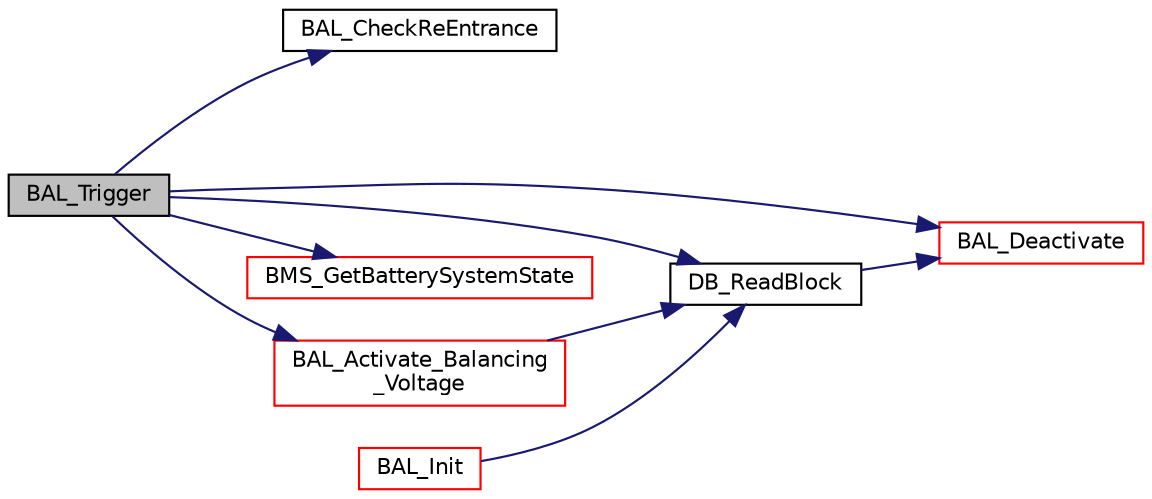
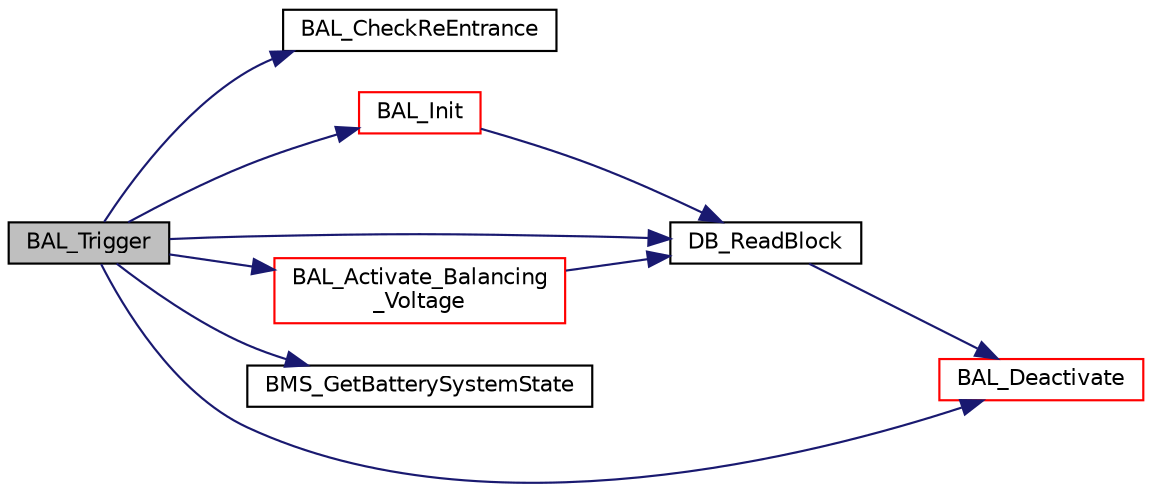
none -> (230, 172)
(420, 278) -> (420, 386)
